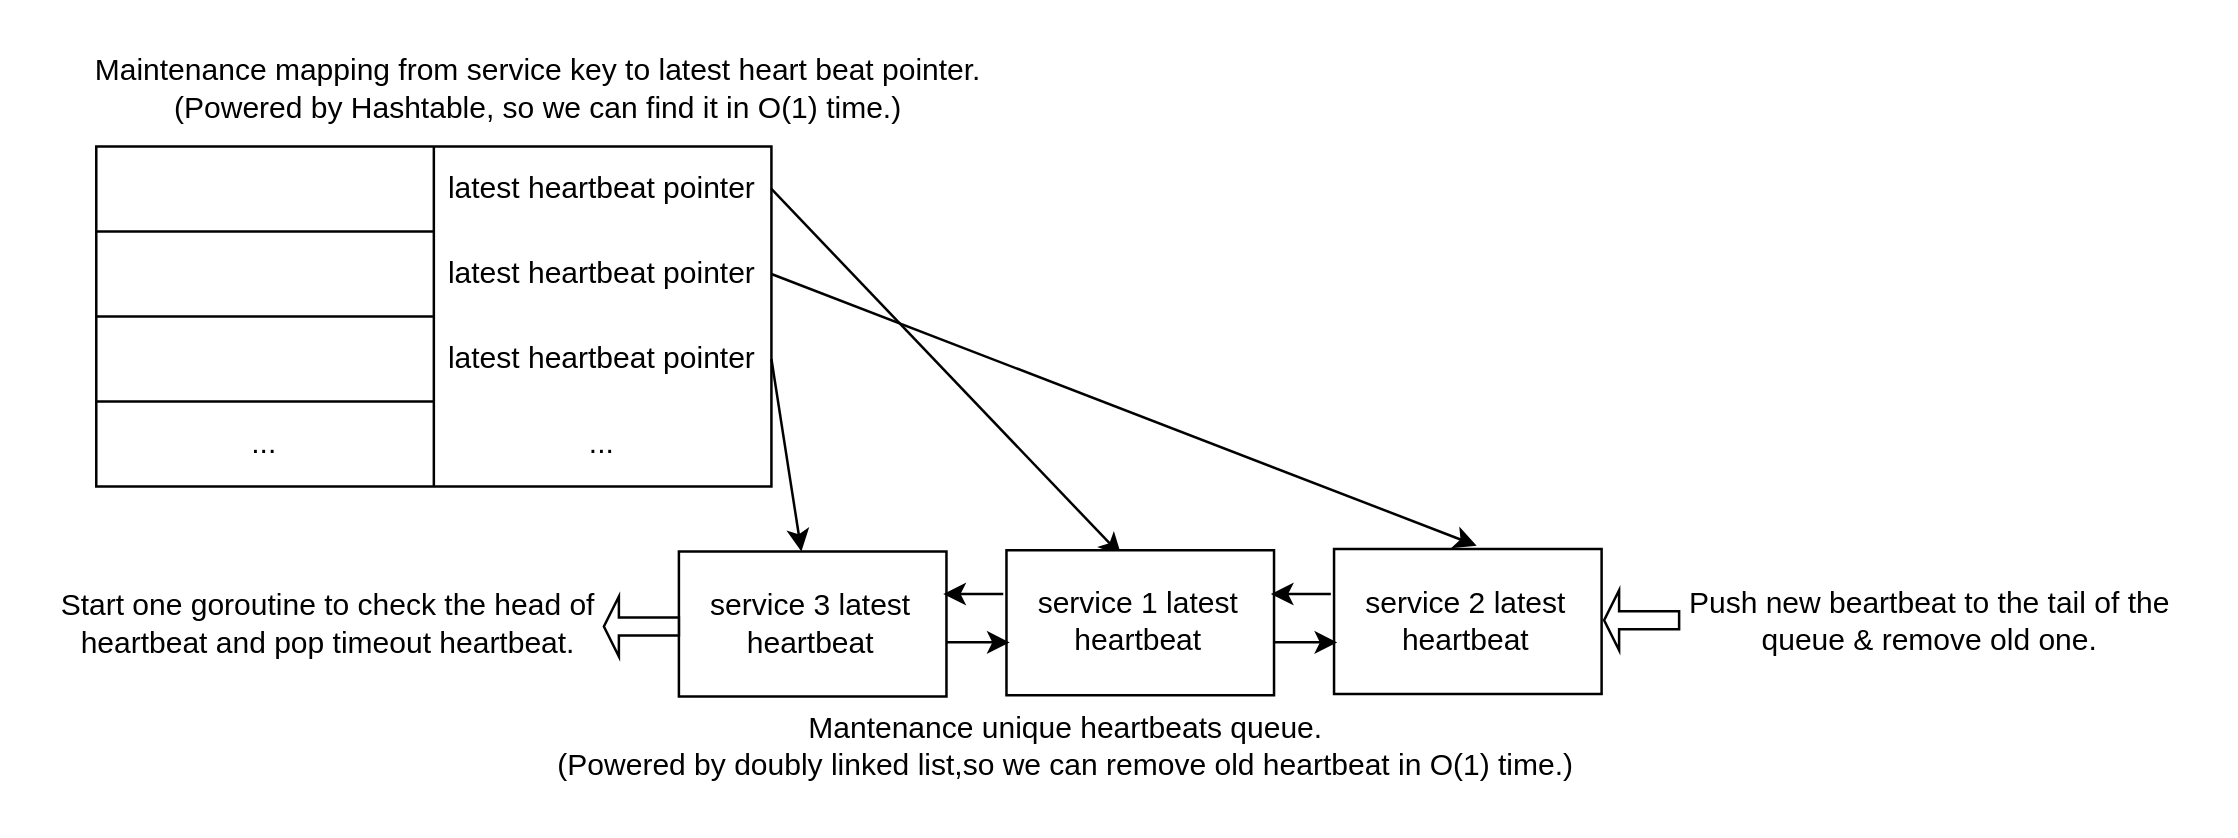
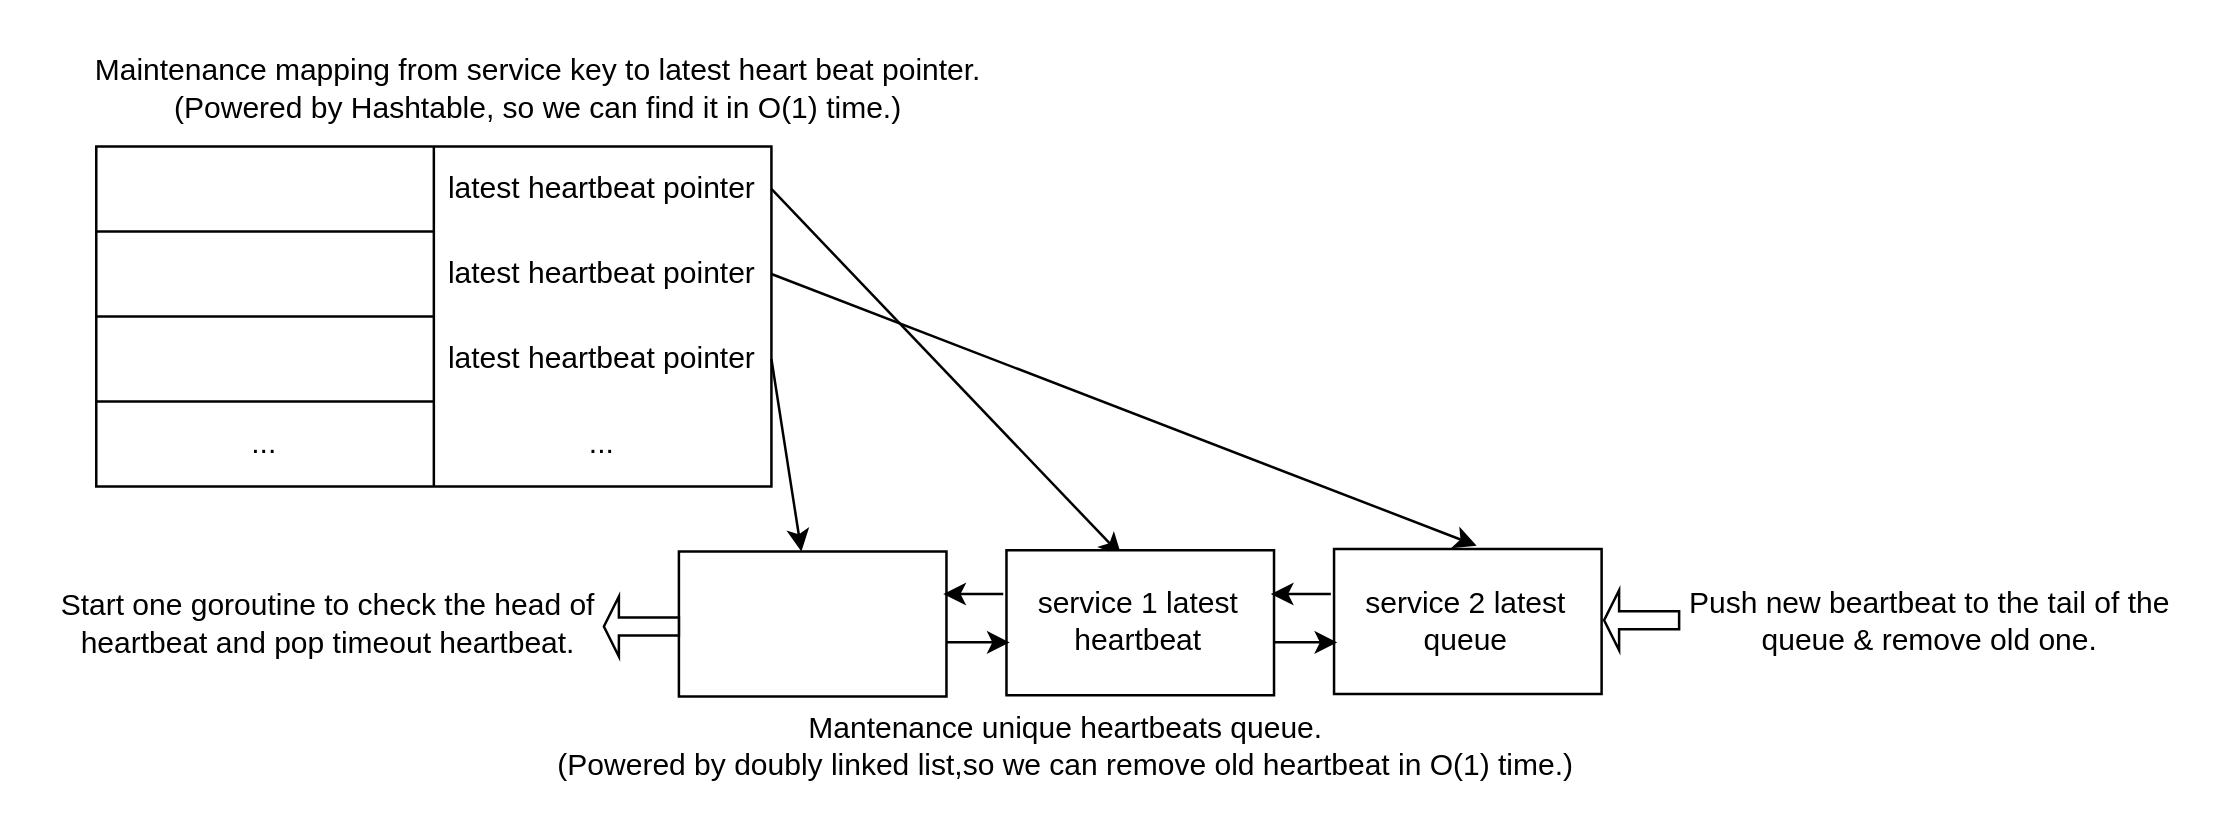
(1466, 621) -> (1466, 621)
(811, 623) -> none
